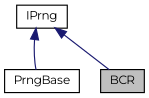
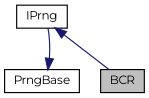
(34, 55) -> (50, 43)
